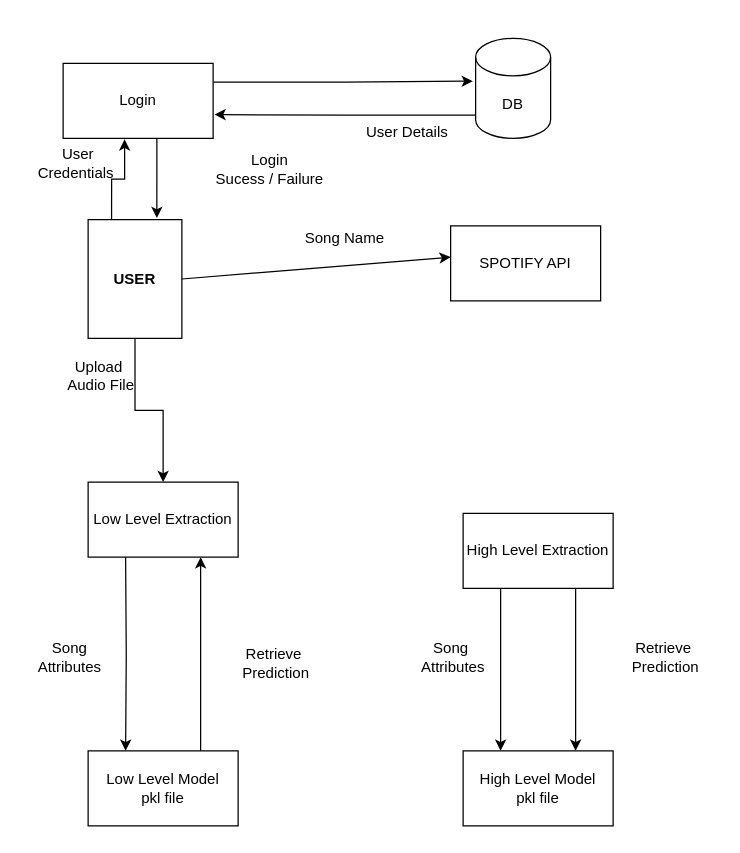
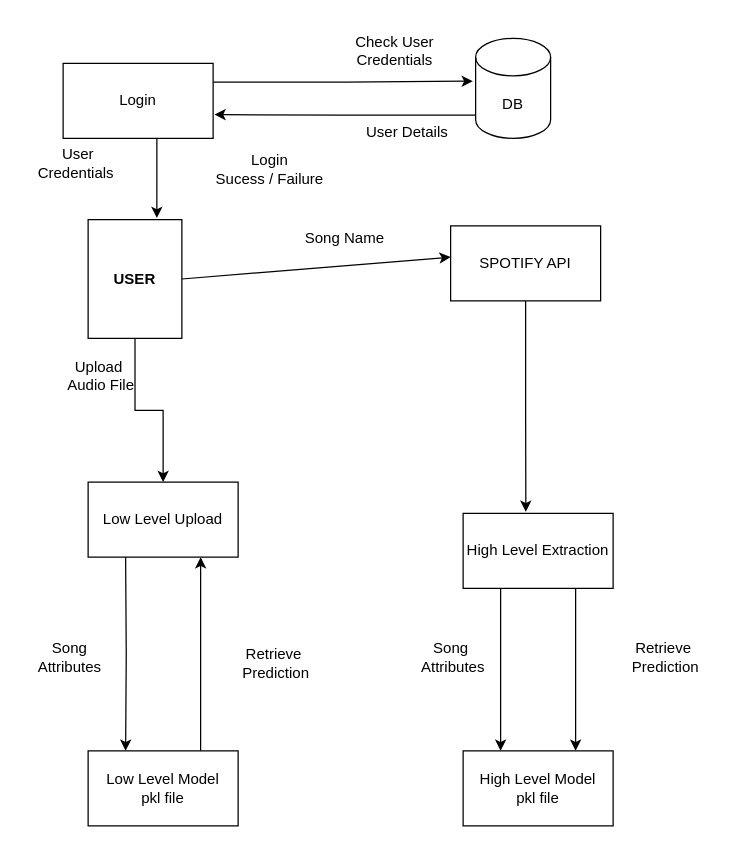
none -> (394, 51)
(114, 179) -> none
none -> (526, 402)
(163, 519) -> (163, 519)
